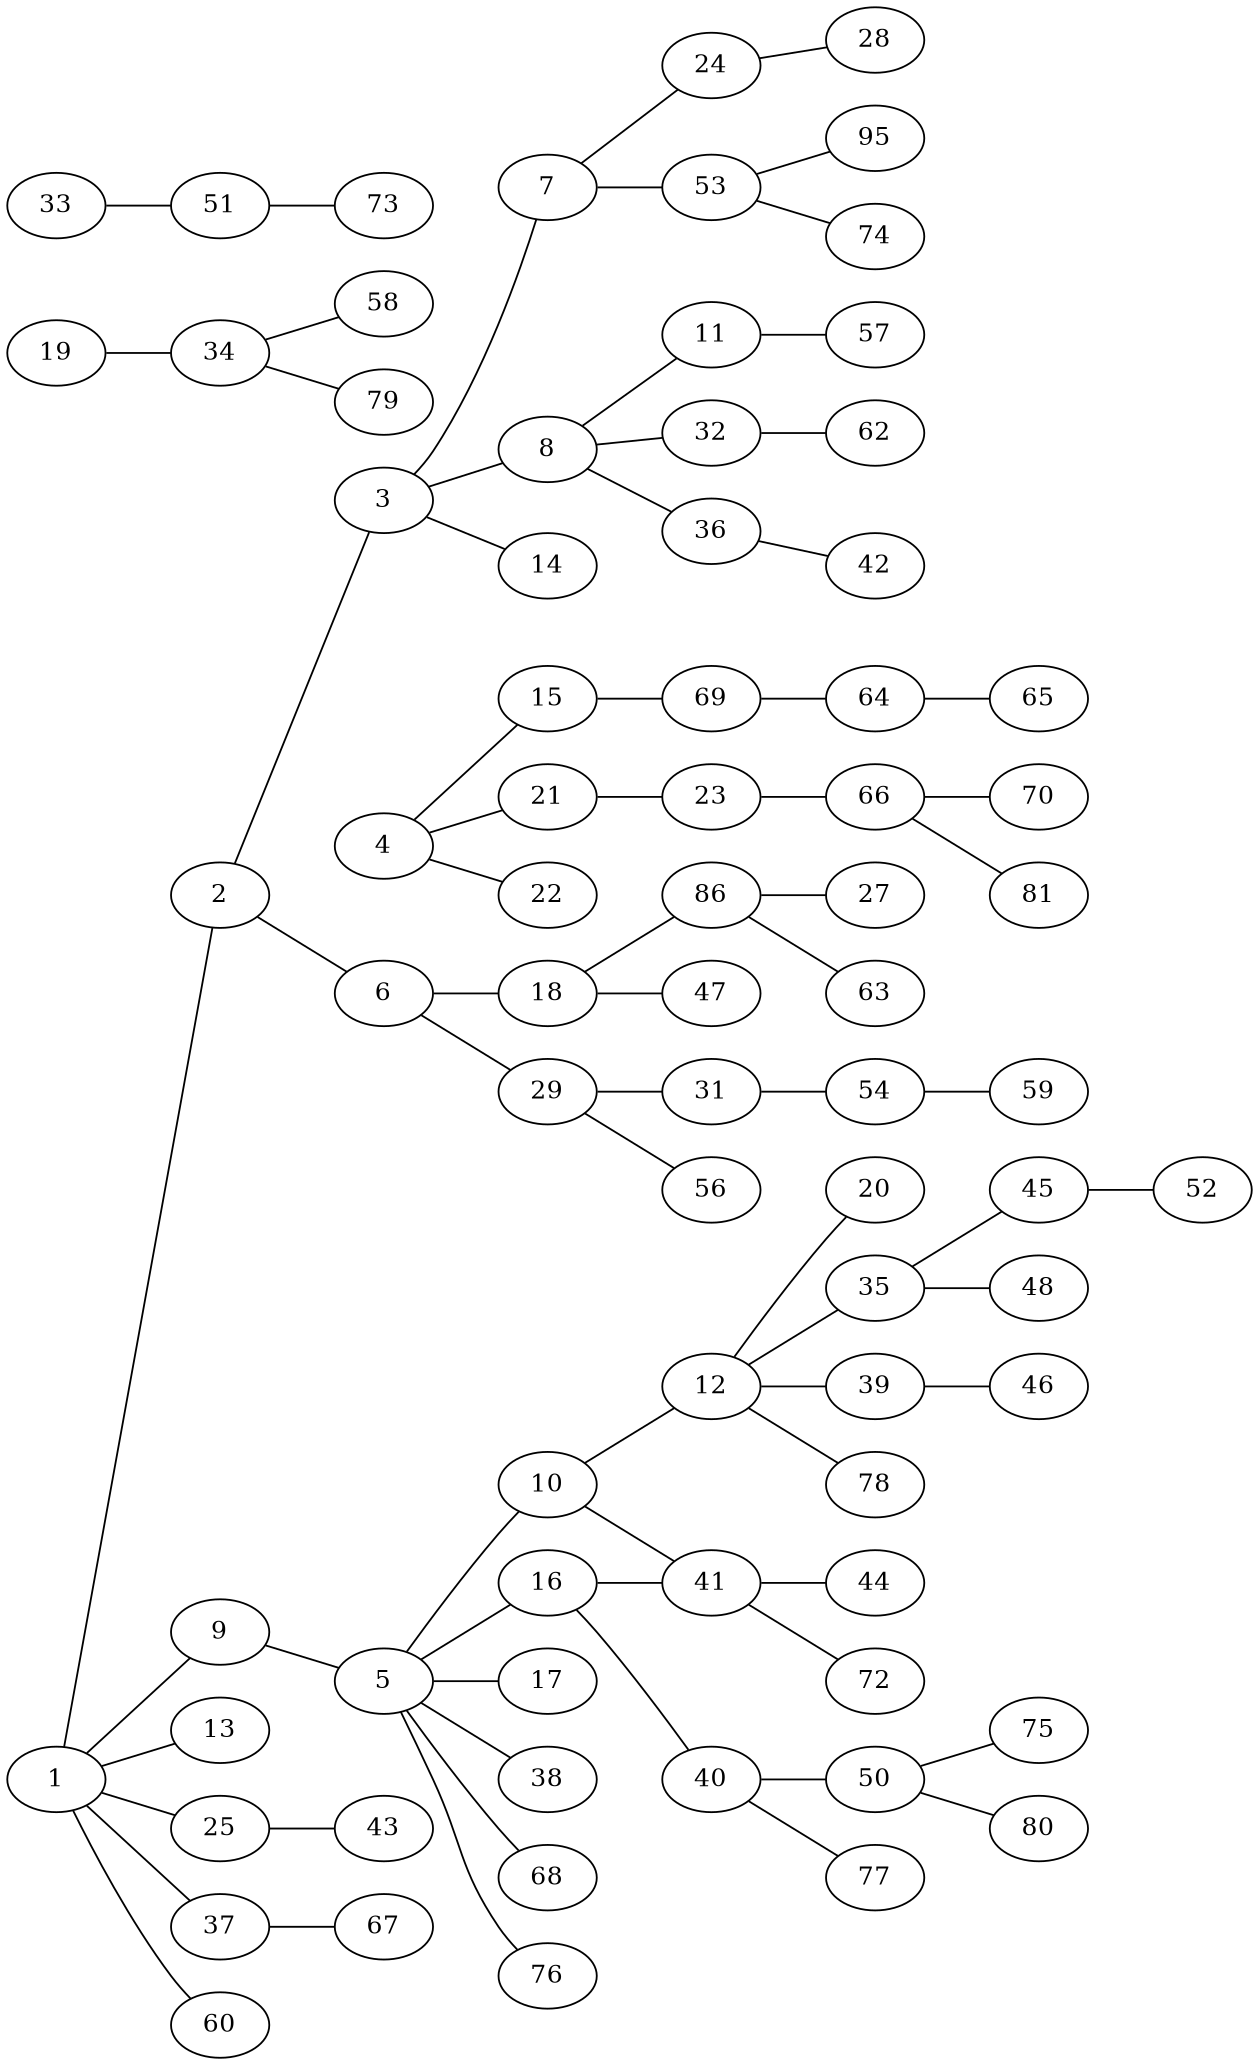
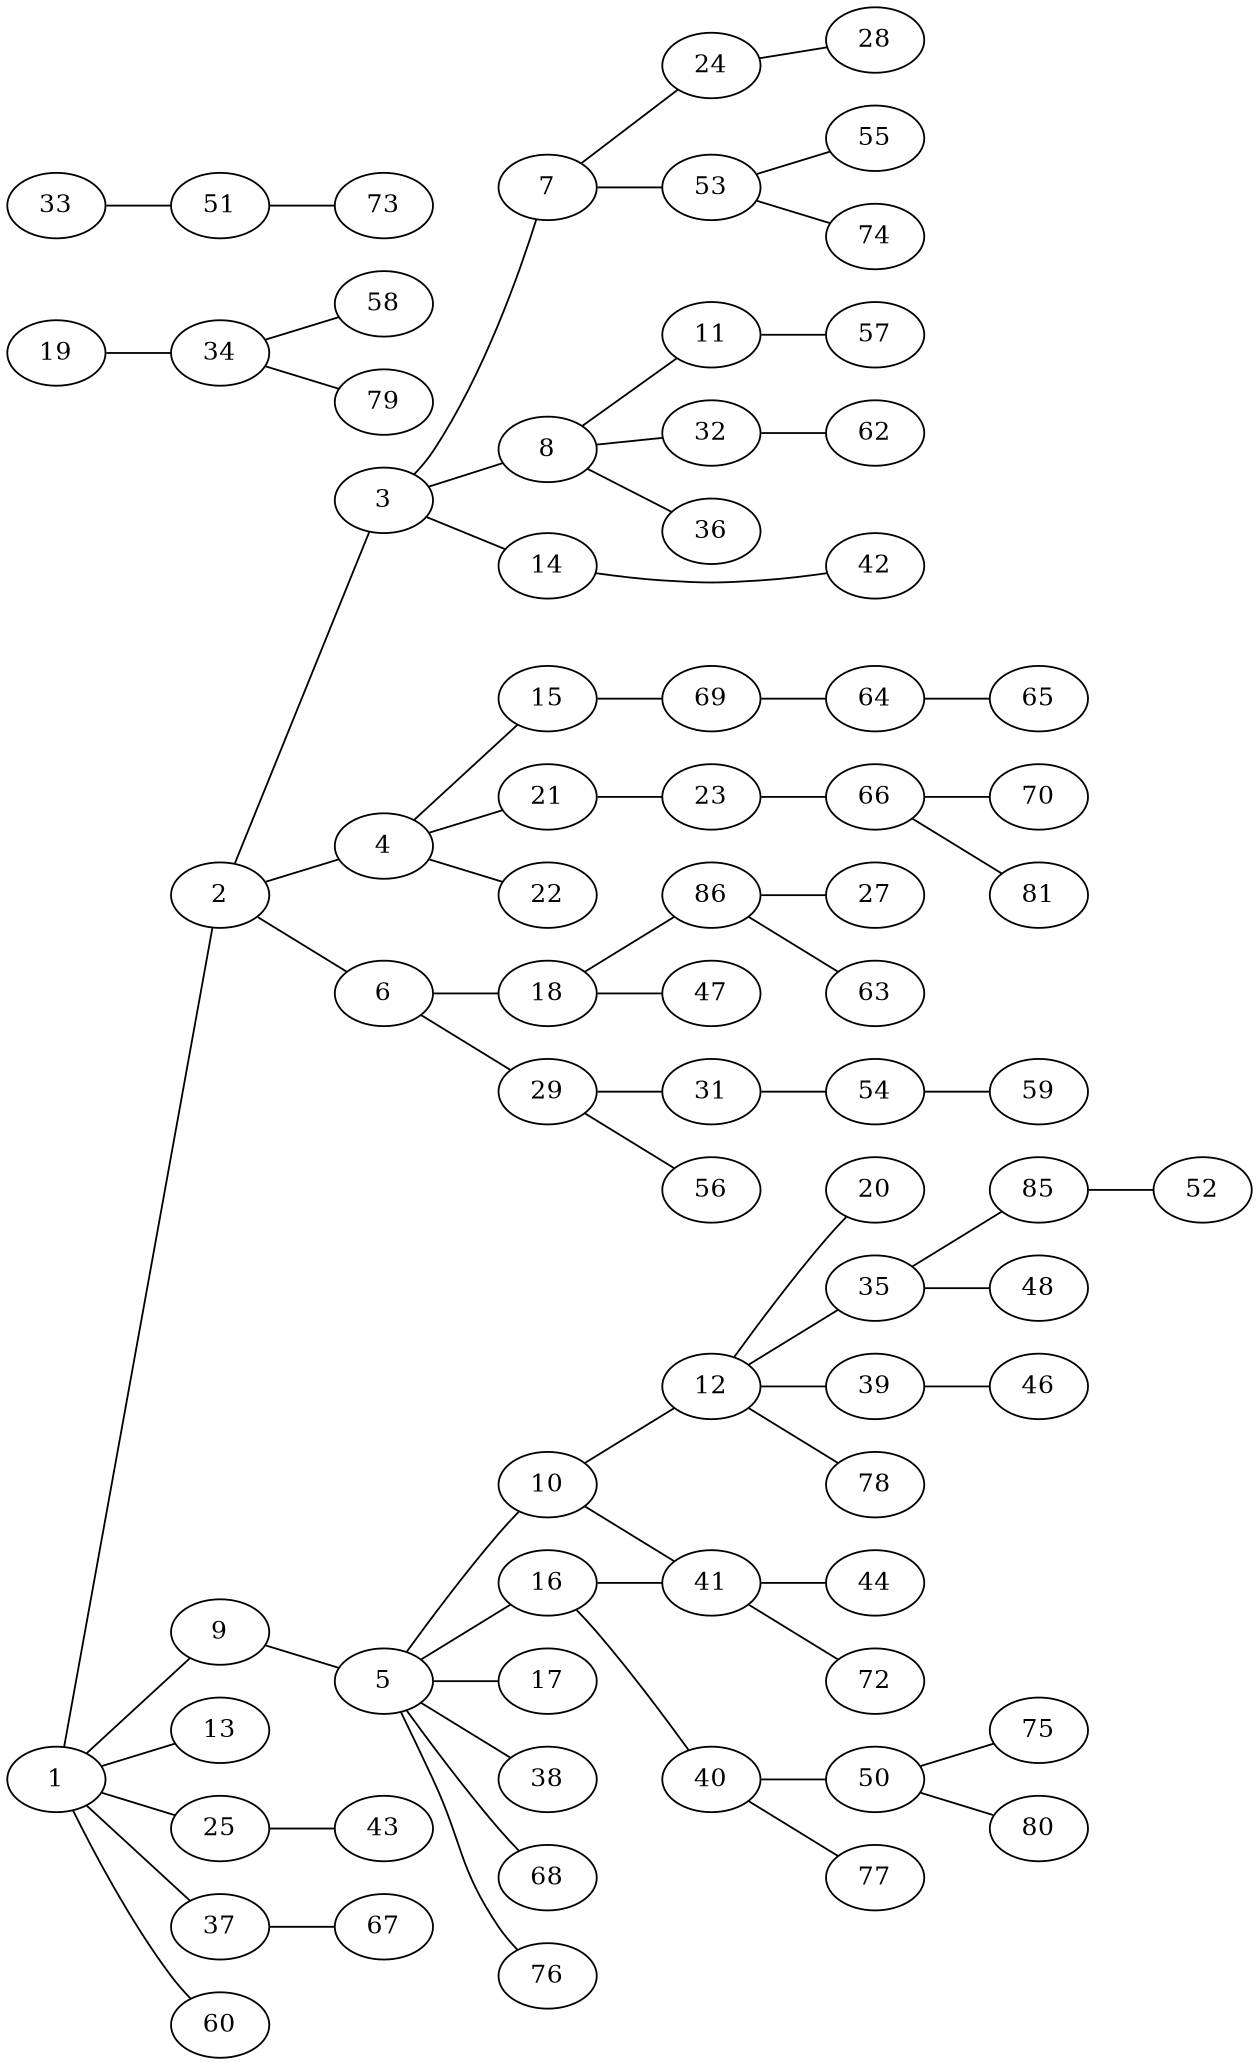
(875, 138) -> (875, 138)
(793, 549) -> (711, 583)
none -> (302, 871)
(1039, 1190) -> (1039, 1190)
